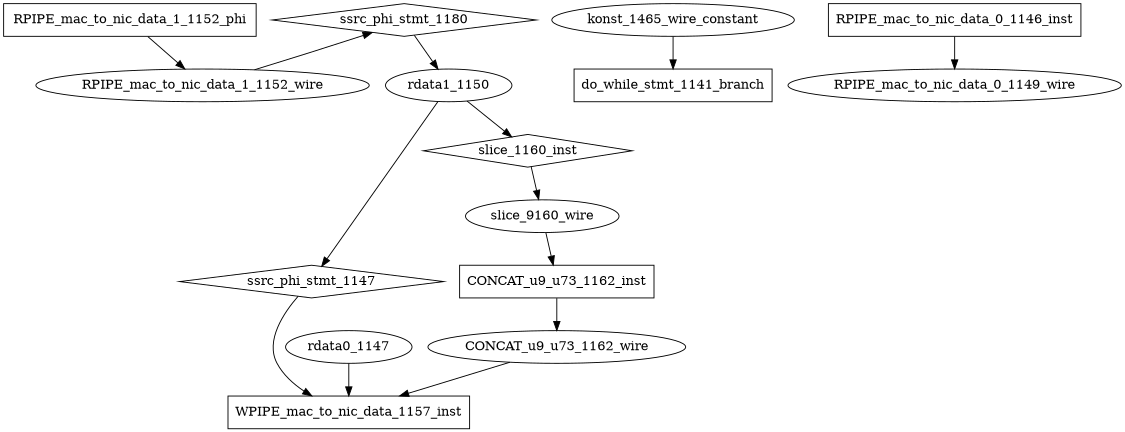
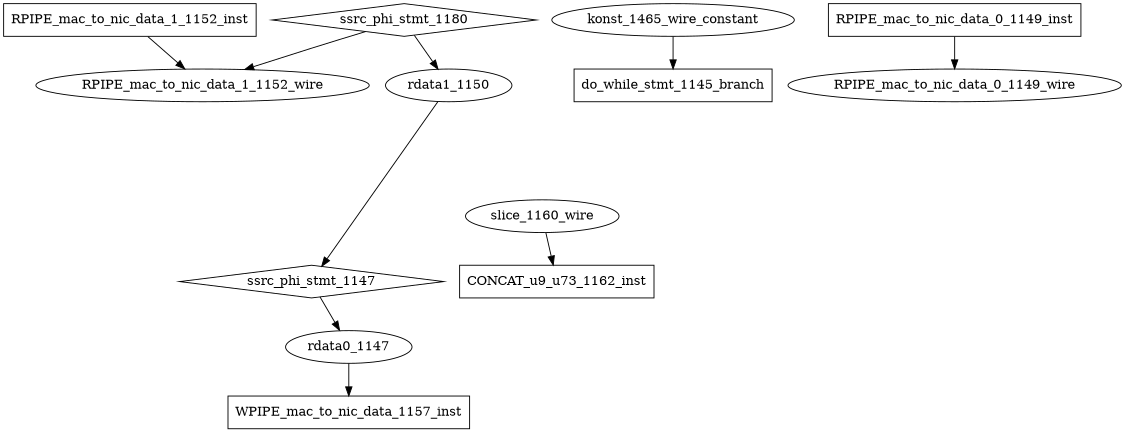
(130, 20) -> (130, 20)
(955, 20) -> (955, 20)
(309, 53) -> (310, 49)
(673, 85) -> (673, 85)
(528, 151) -> none
(542, 216) -> (542, 216)
(273, 346) -> (327, 310)
(557, 347) -> none
